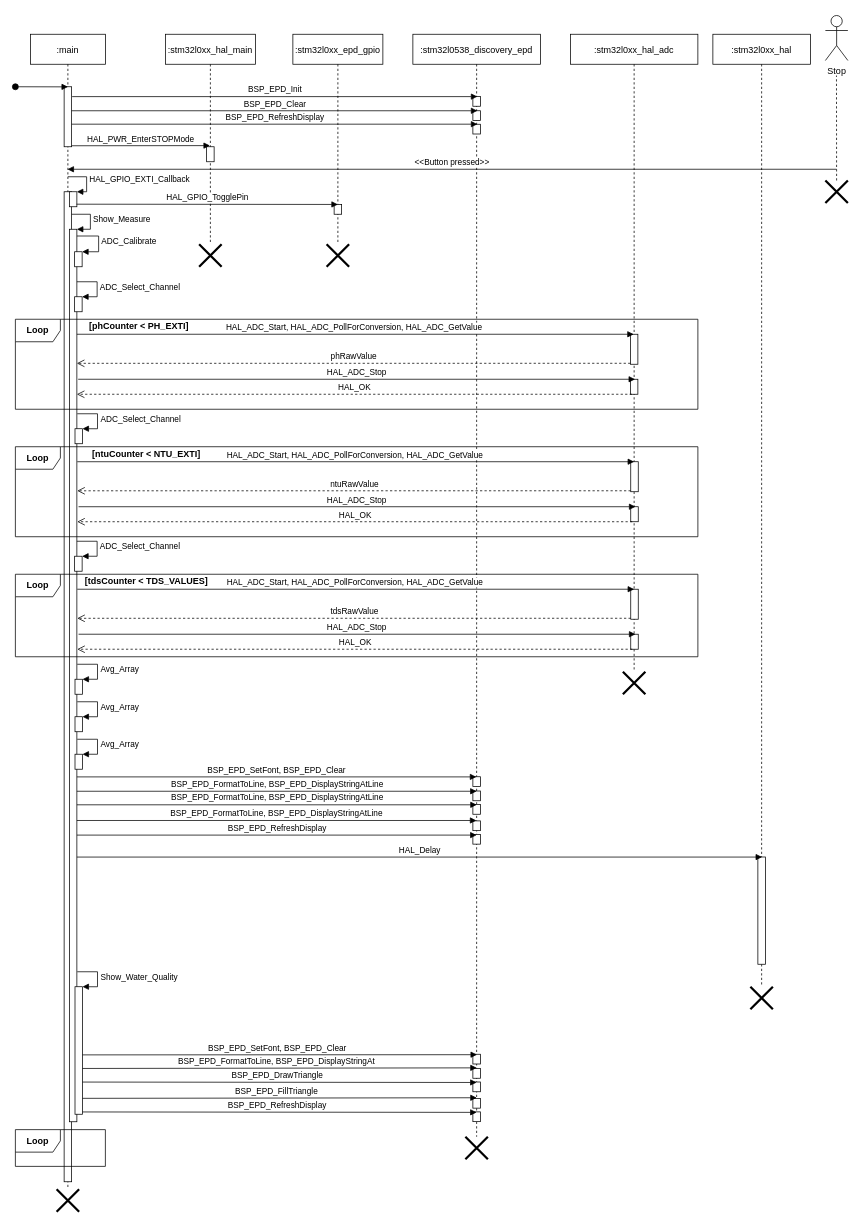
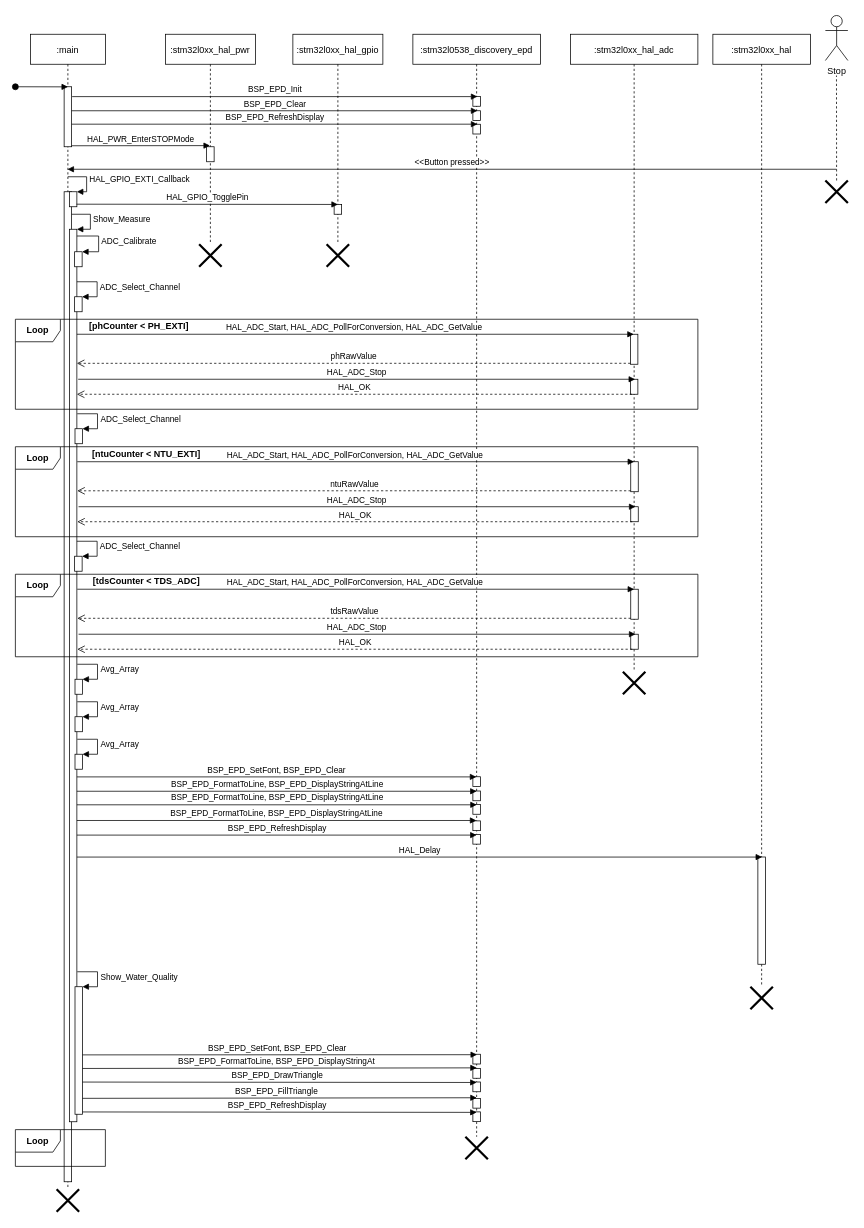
(210, 50) -> (210, 50)
(338, 50) -> (338, 50)
(147, 582) -> (147, 582)
